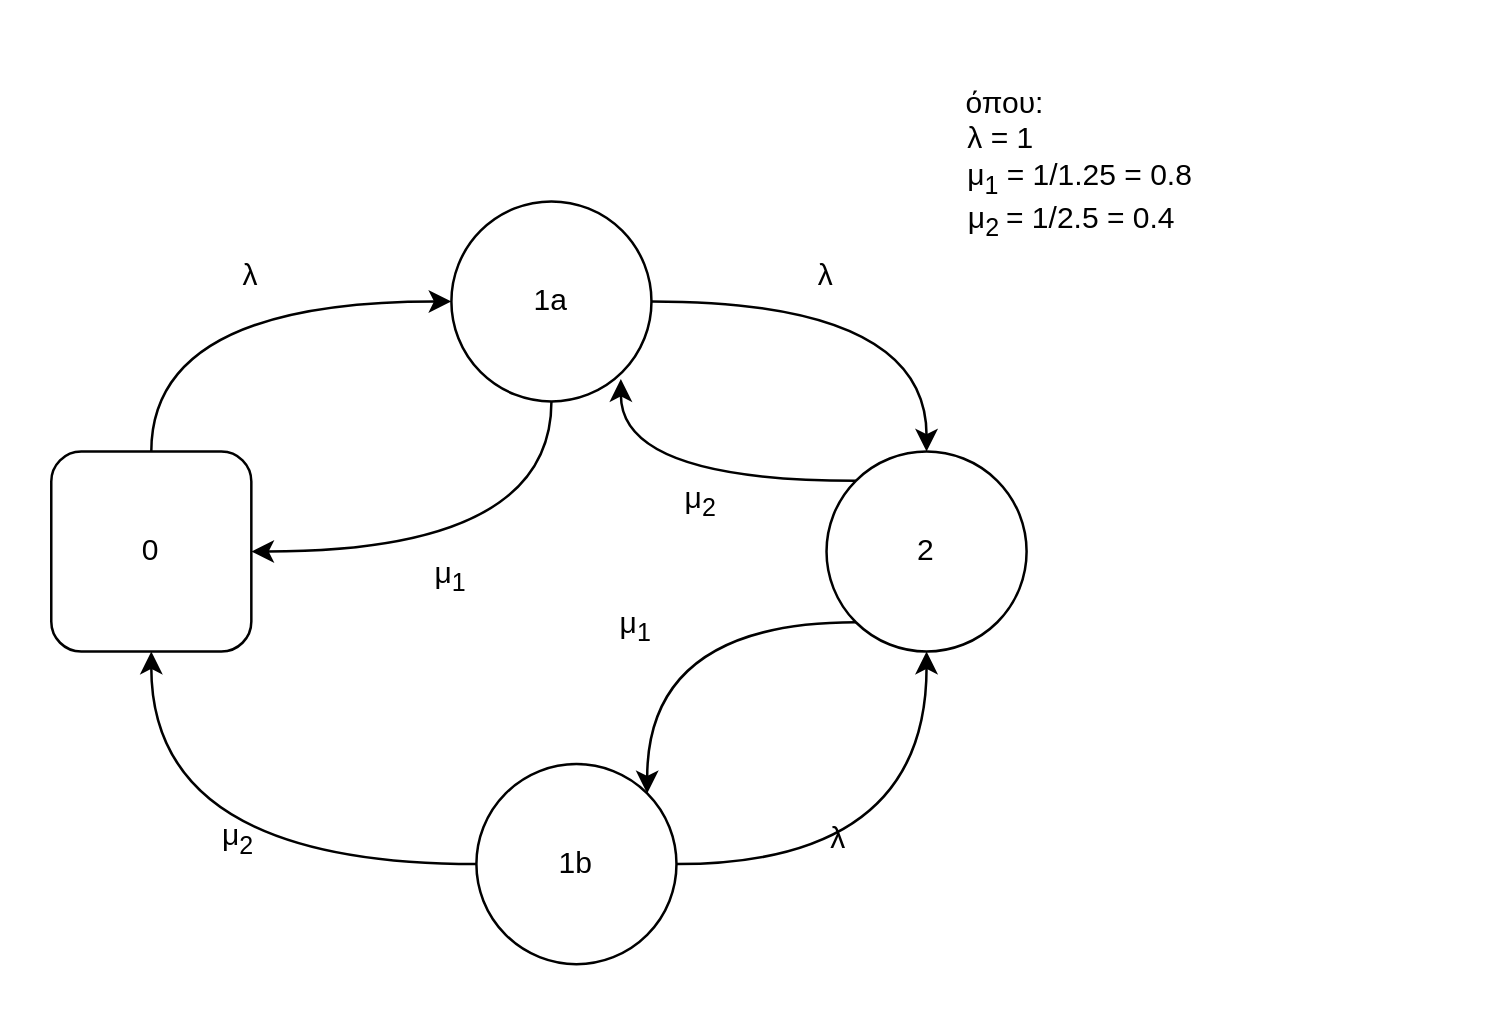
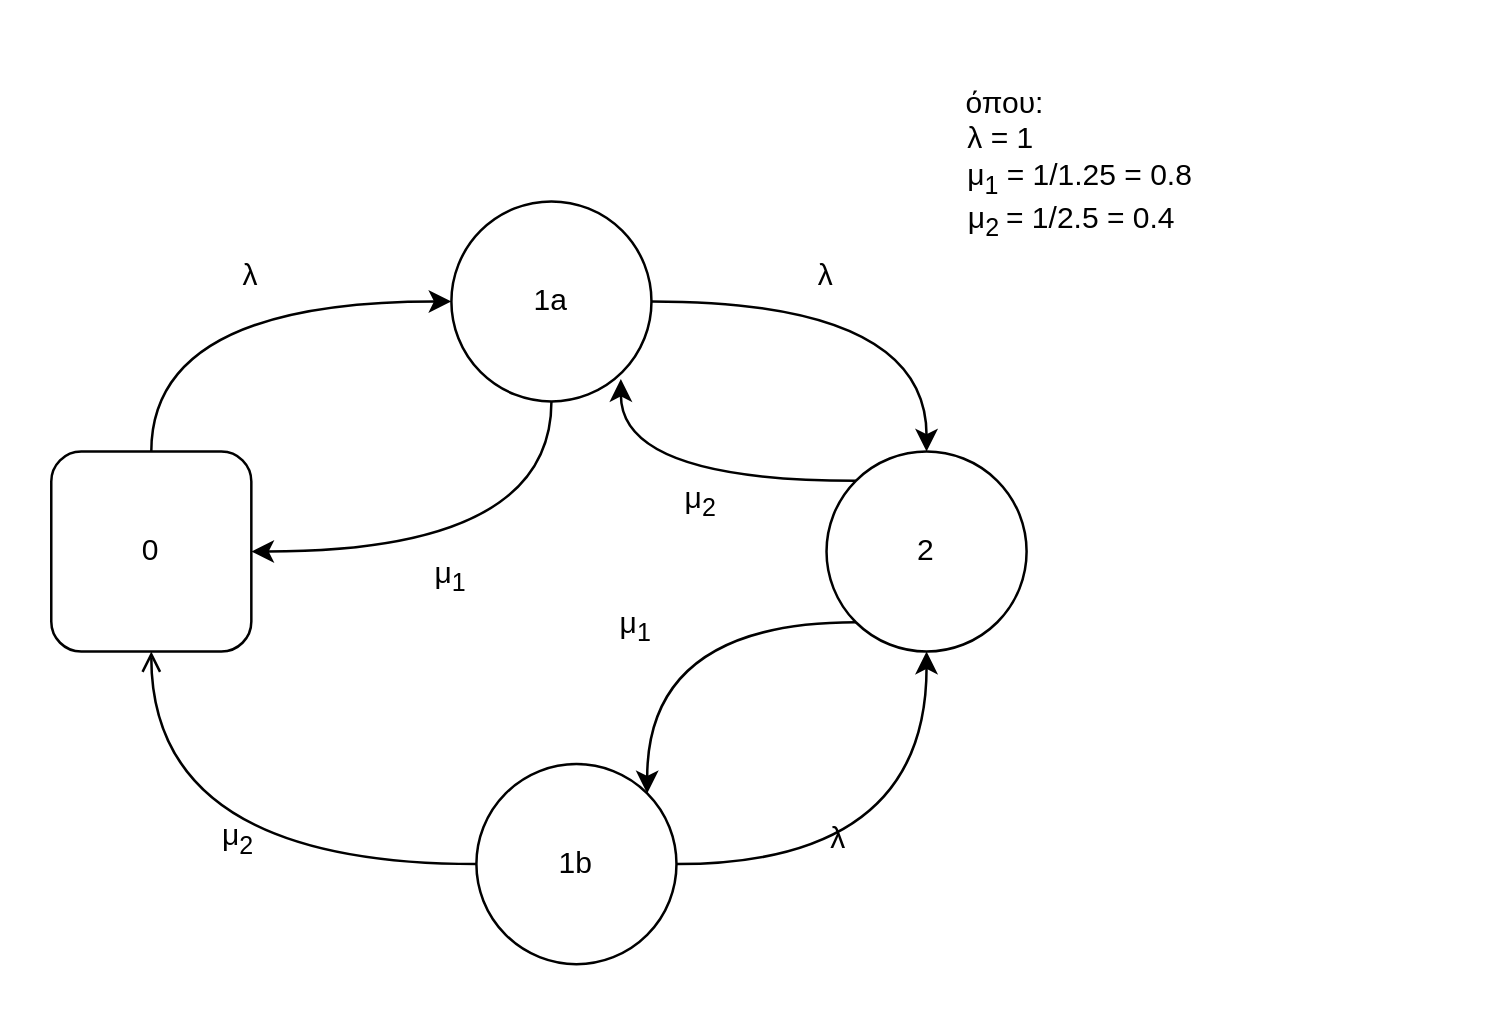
(215, 802) -> (214, 797)
